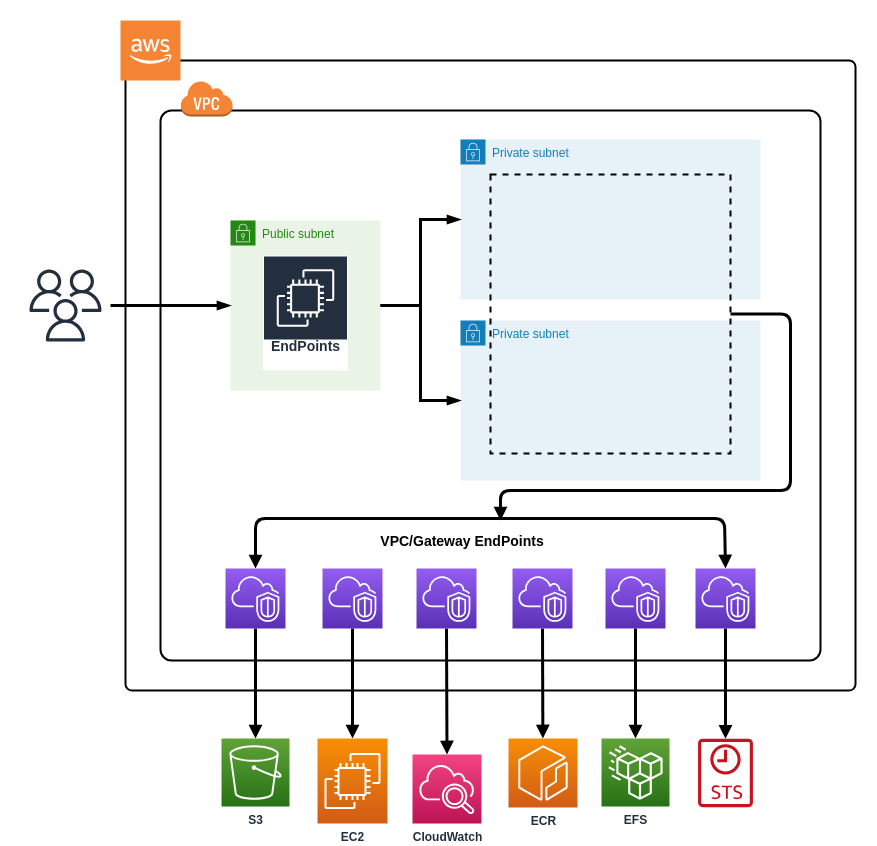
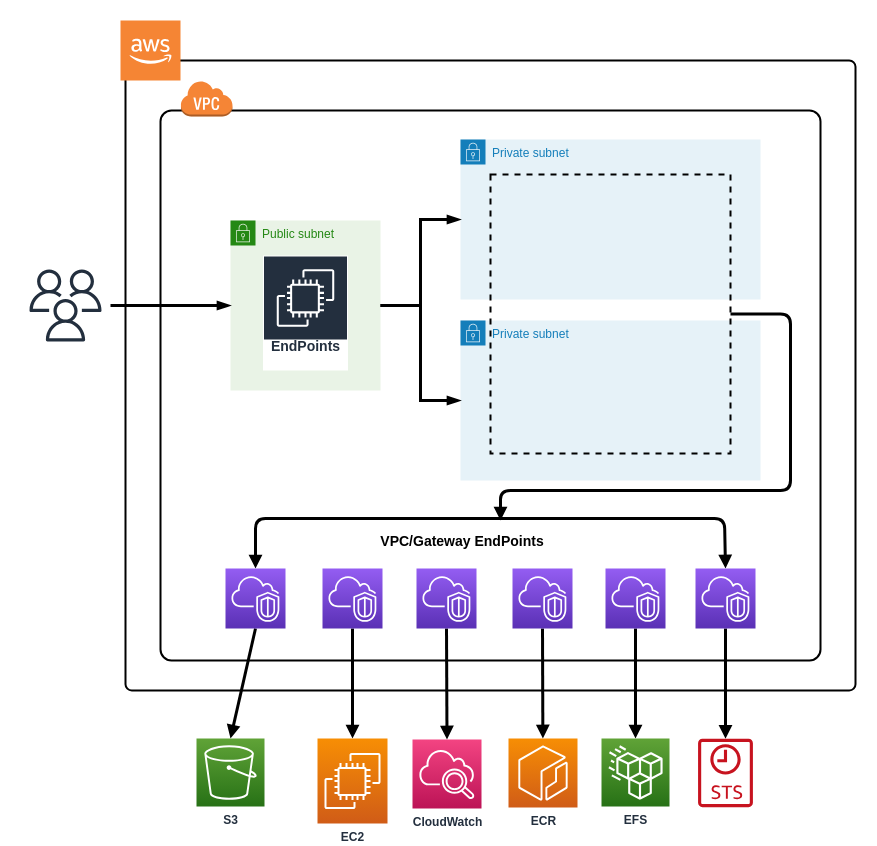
(256, 773) -> (231, 773)
(447, 789) -> (447, 774)
